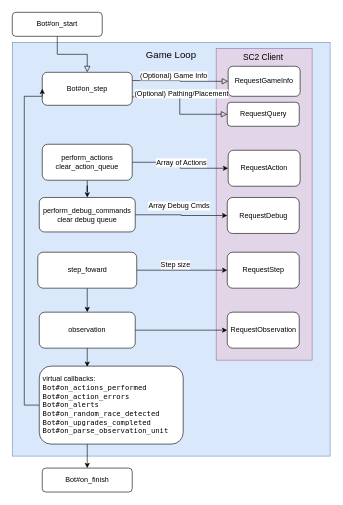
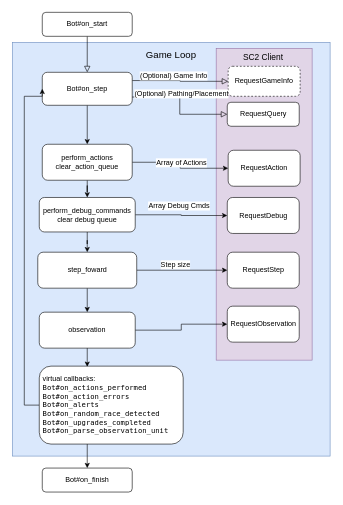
(57, 24) -> (87, 24)
(264, 81) -> (264, 81)
none -> (87, 138)
none -> (87, 242)
(263, 330) -> (263, 324)
